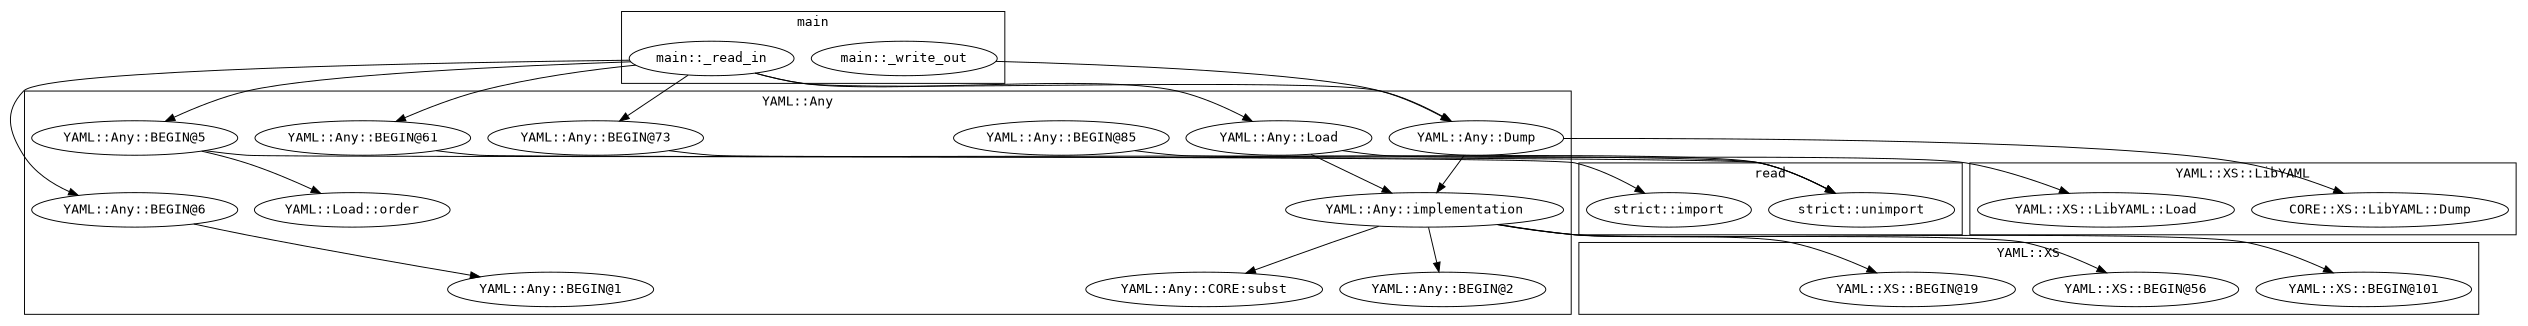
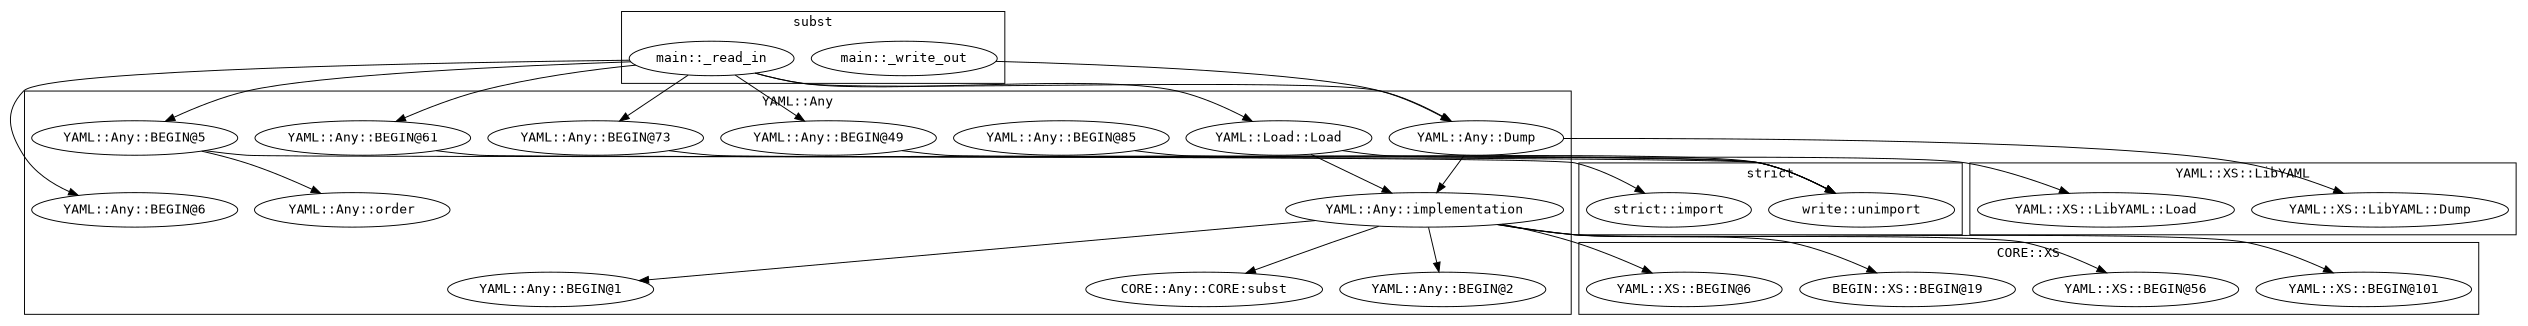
(813, 23) -> (813, 23)
none -> (829, 138)
(1279, 138) -> (1279, 138)
(1771, 174) -> (1771, 174)
(352, 210) -> (352, 210)
(1862, 210) -> (1862, 210)
(2380, 210) -> (2380, 210)
(332, 251) -> (982, 250)
(2029, 253) -> (2029, 253)
(1204, 289) -> (1204, 289)
none -> (1684, 289)
(1908, 289) -> (1908, 289)
